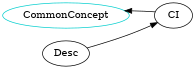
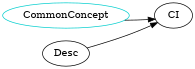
(144, 11) -> (136, 20)
